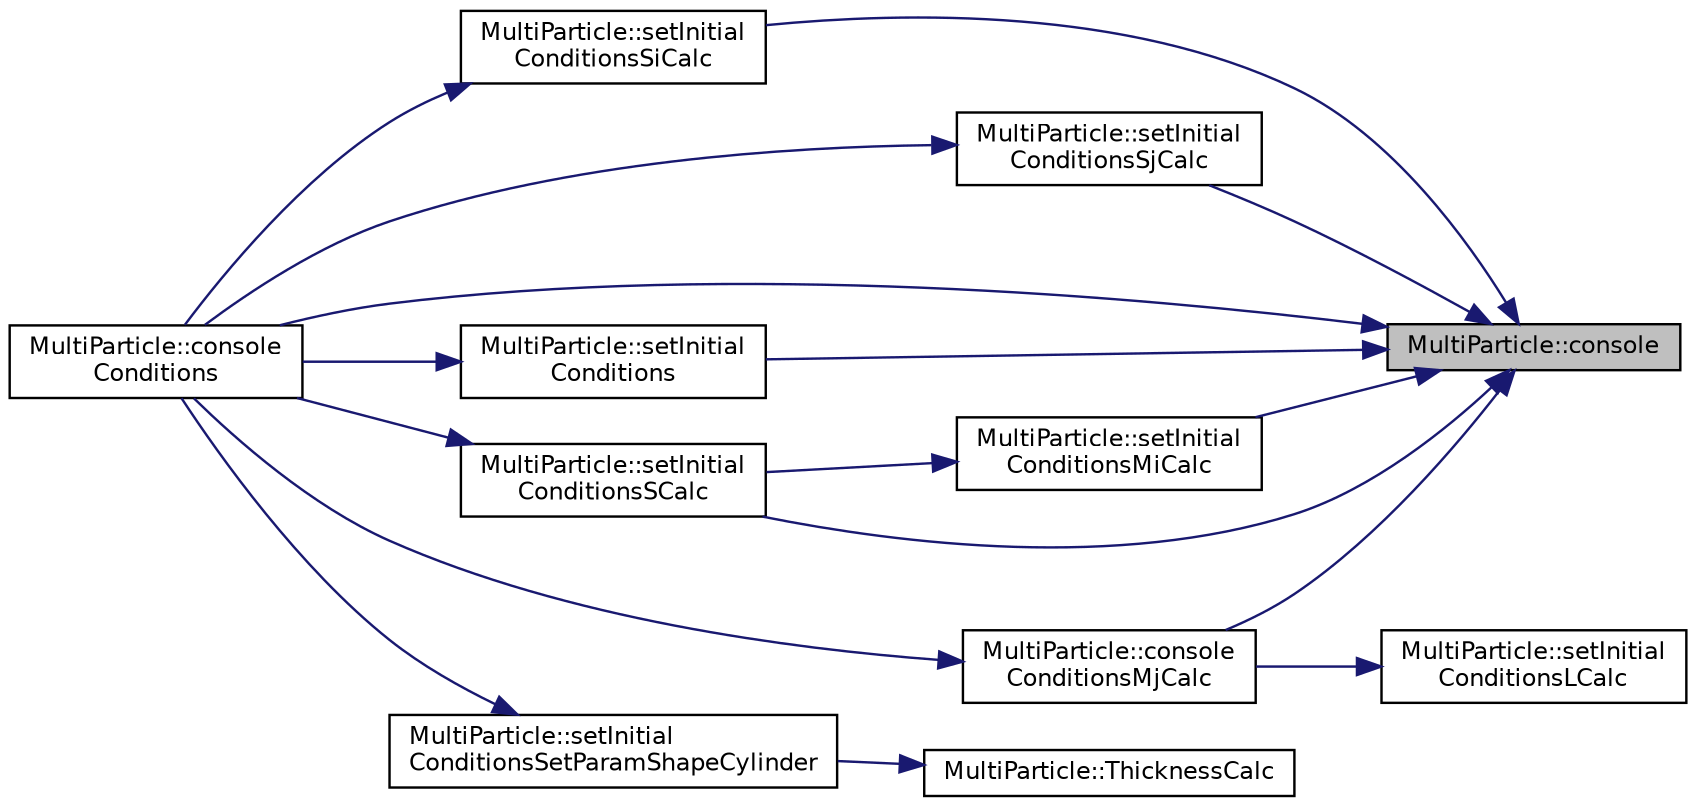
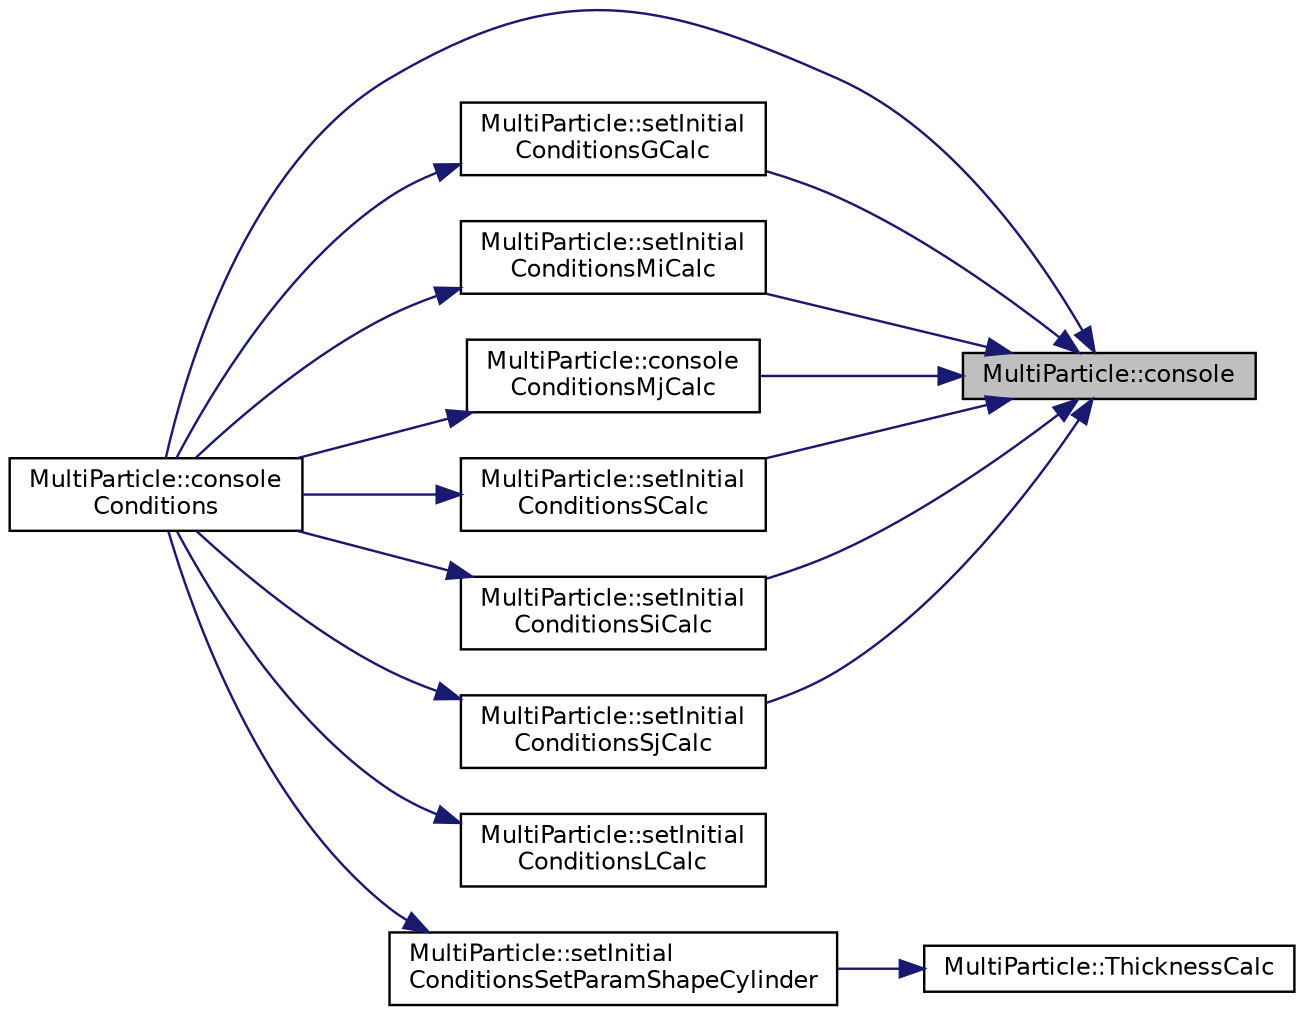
(613, 362) -> (613, 139)
(849, 468) -> (308, 365)
(1306, 667) -> (286, 694)
